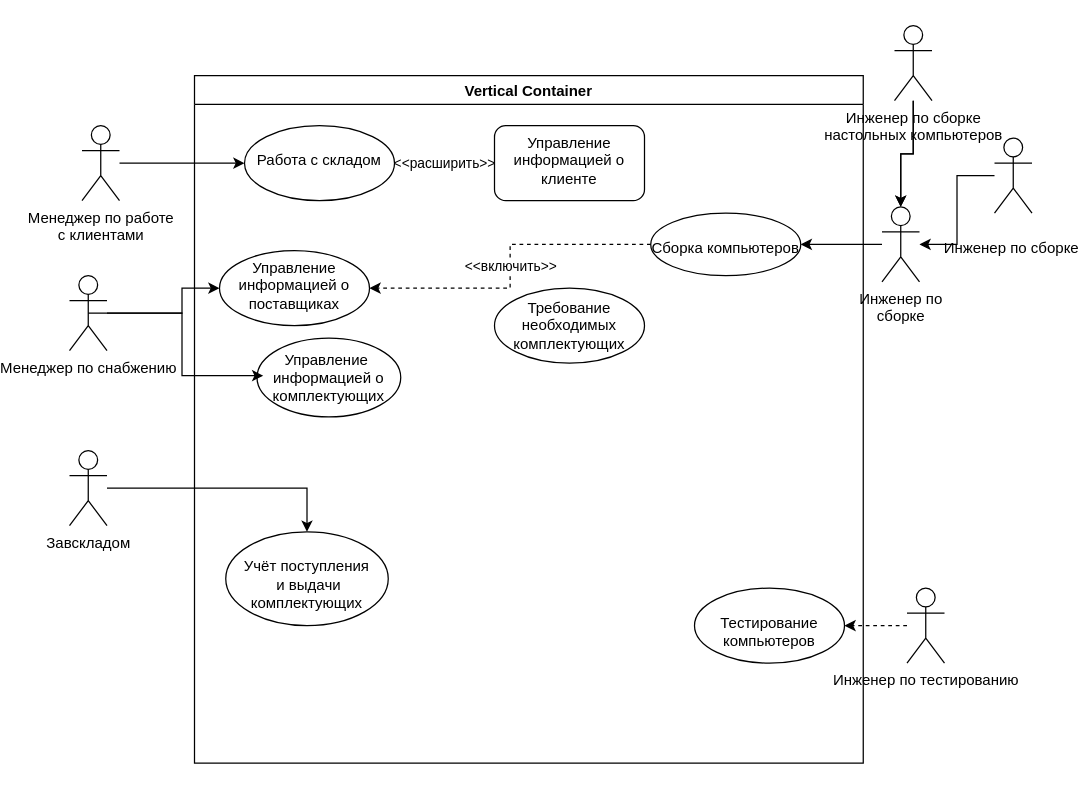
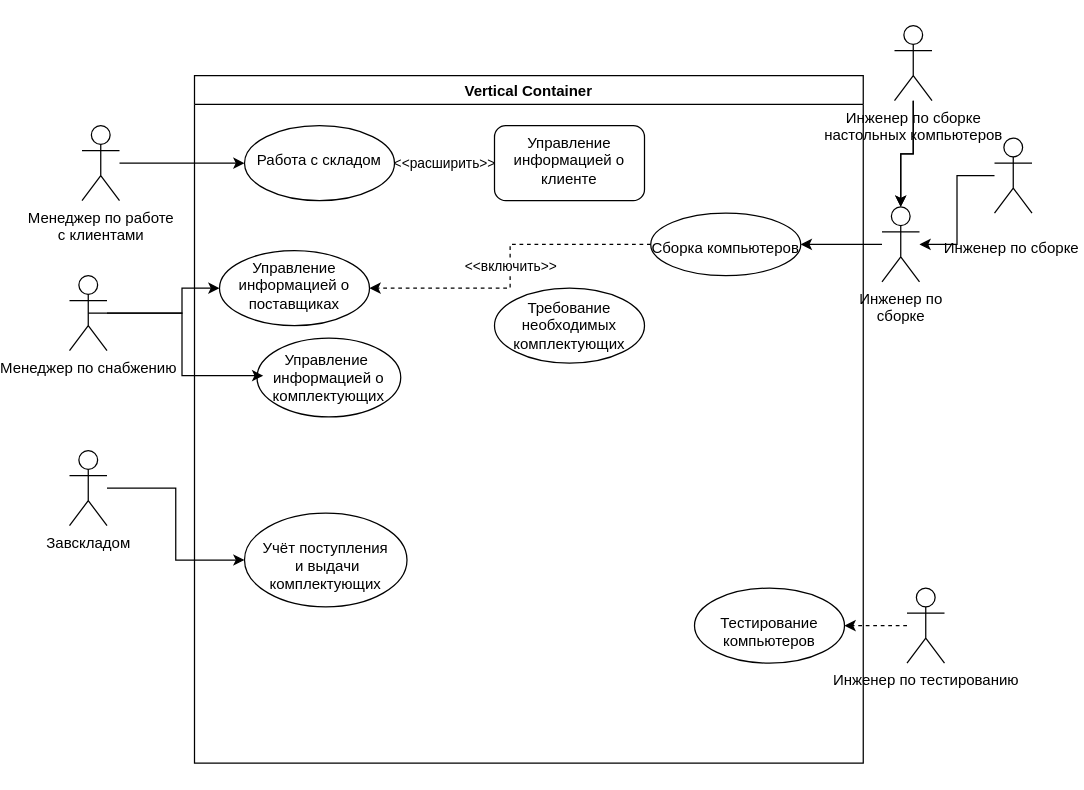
(307, 579) -> (326, 560)
